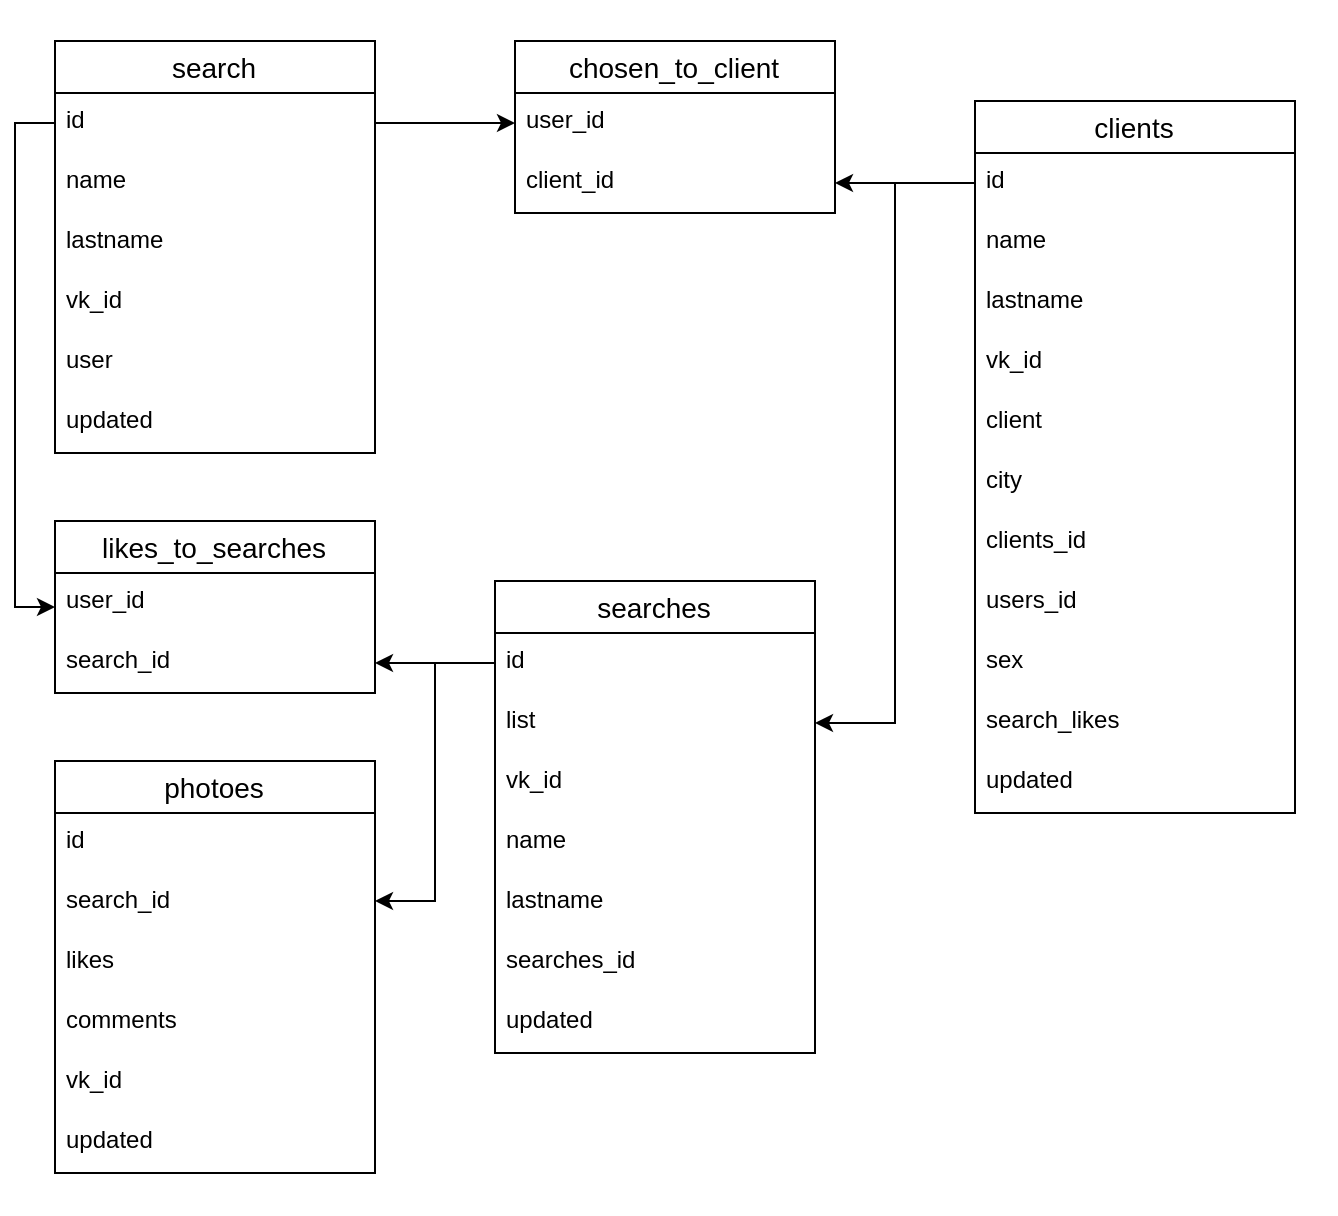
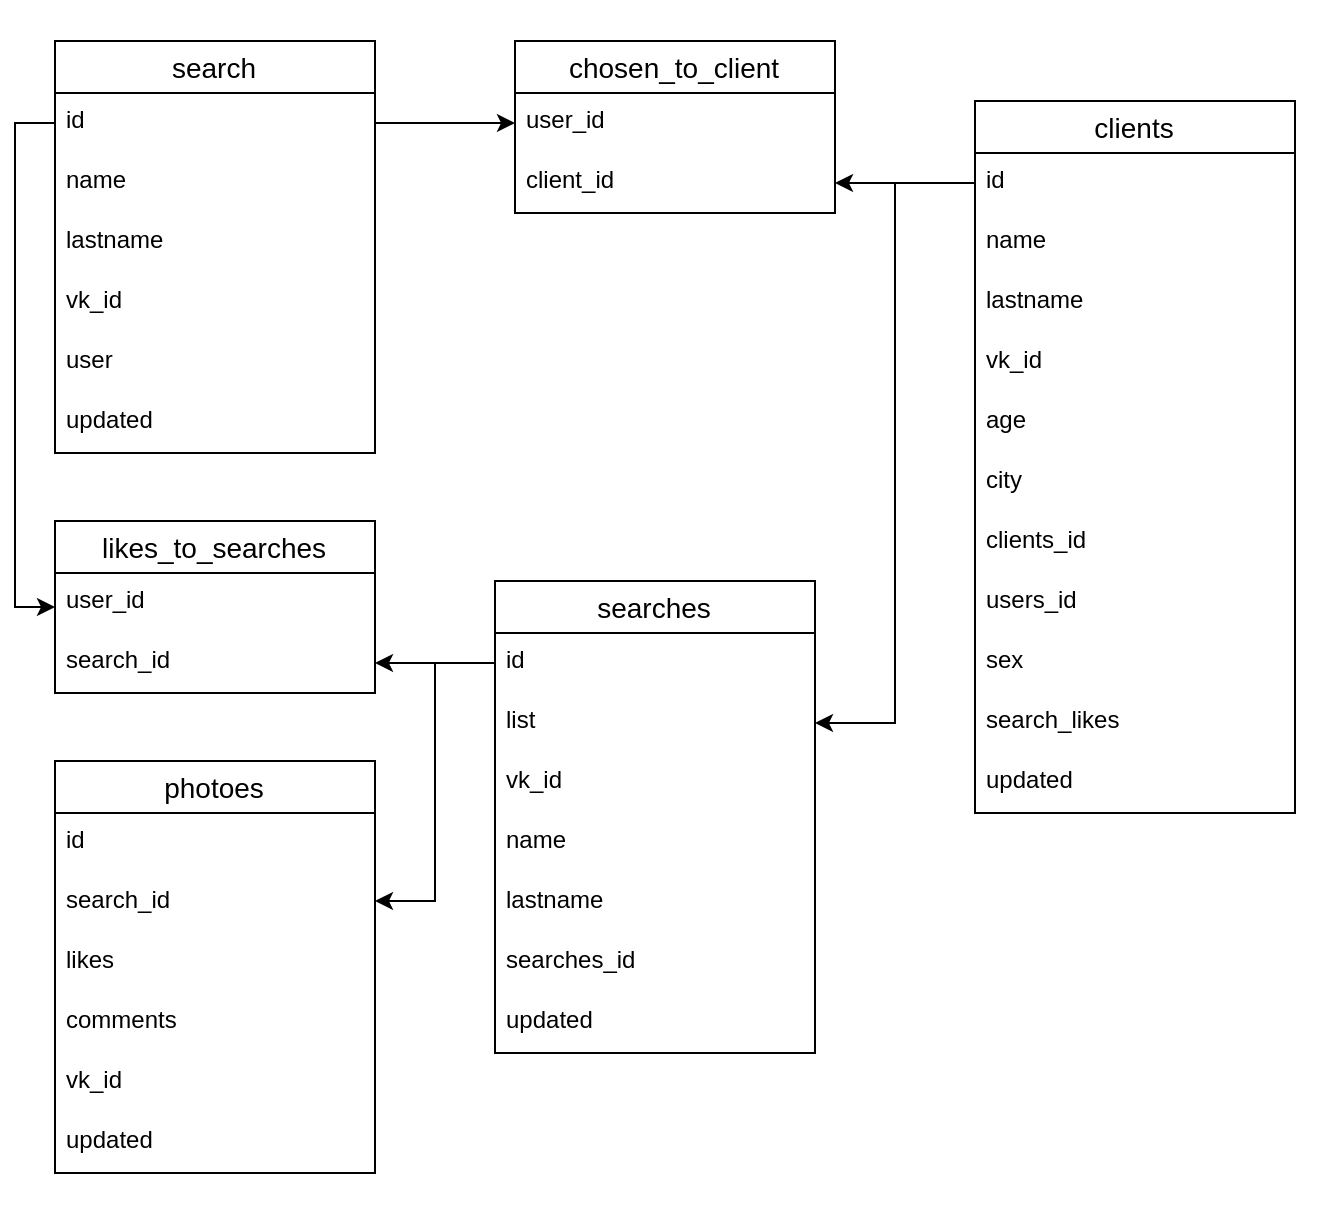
(1020, 420) -> (1006, 420)
